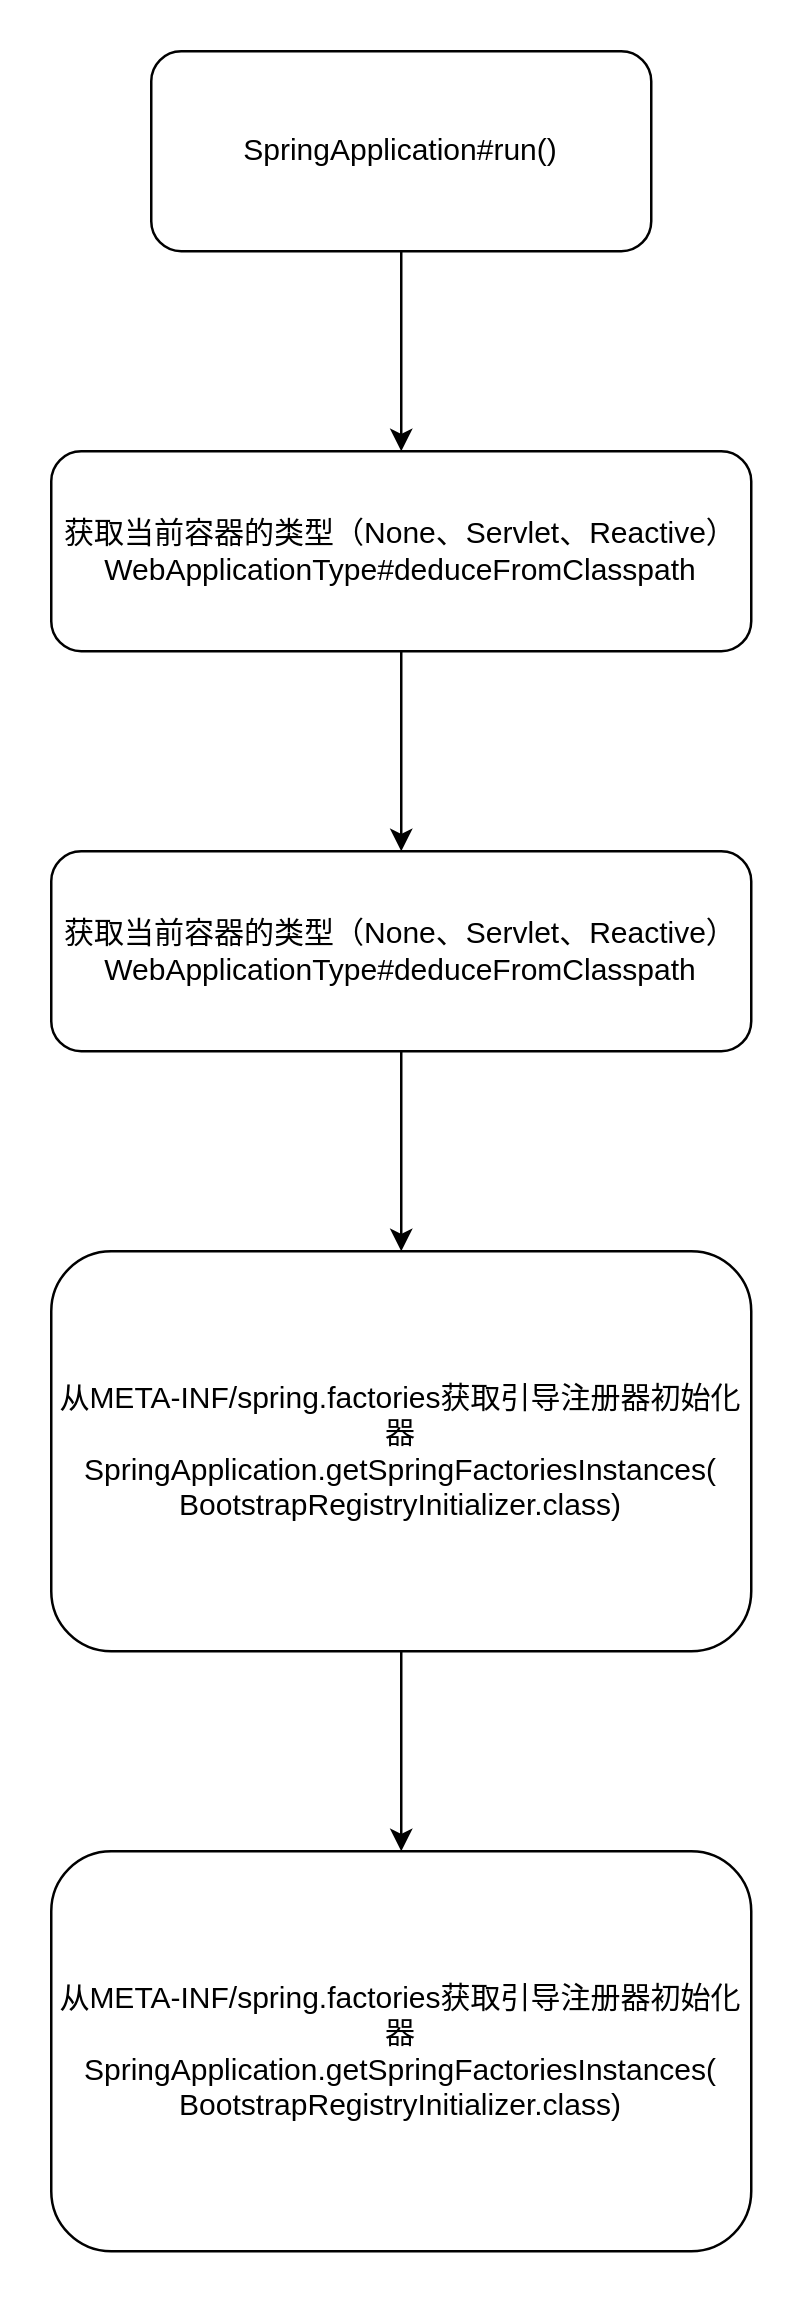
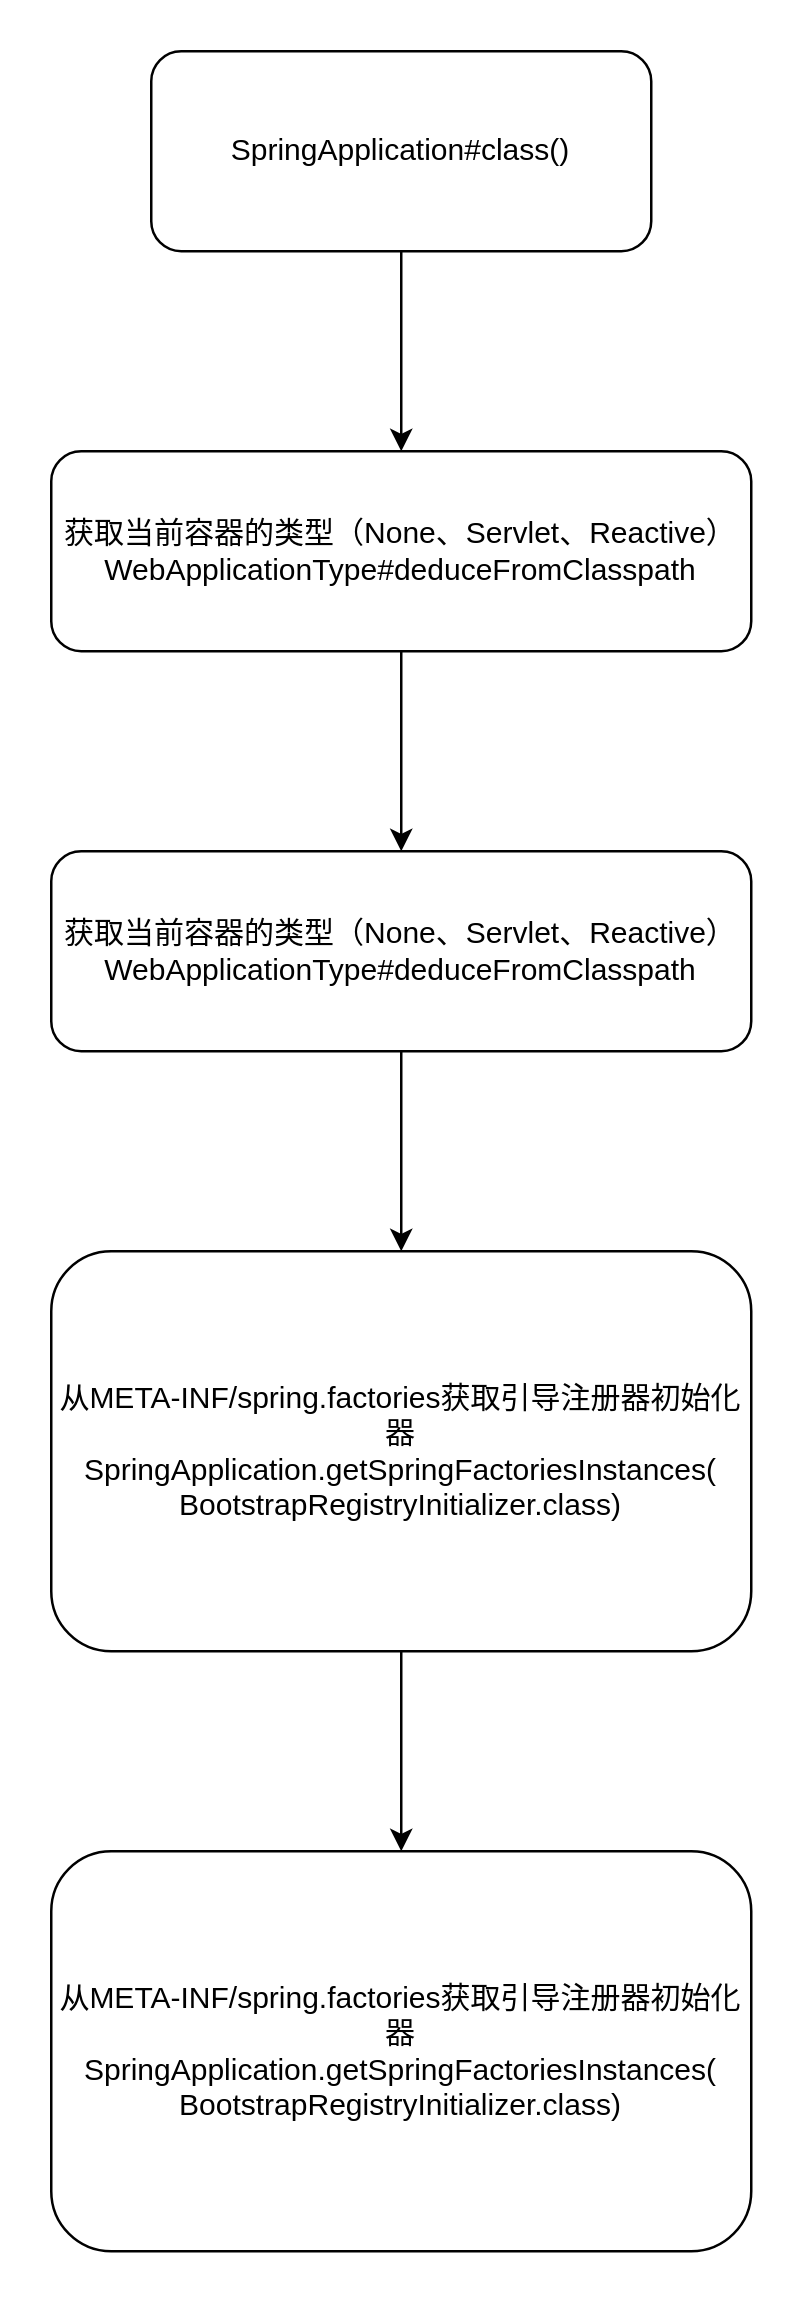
(401, 151) -> (401, 151)
